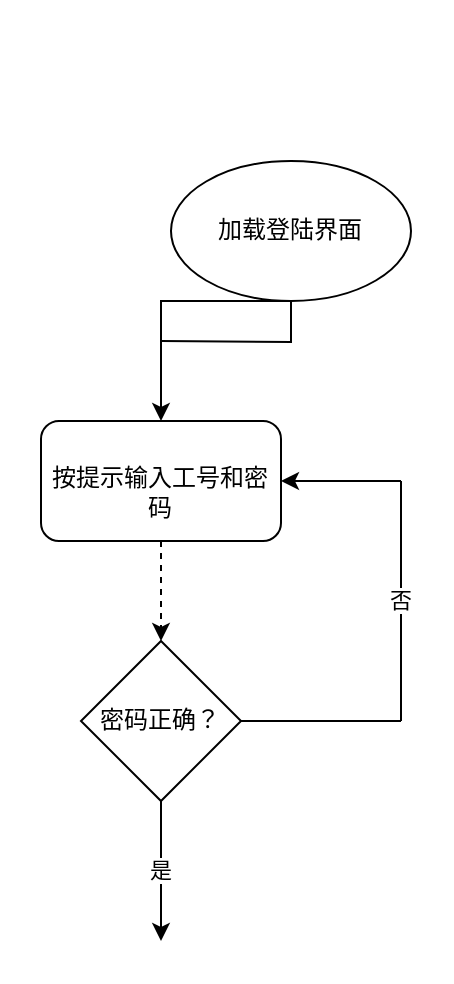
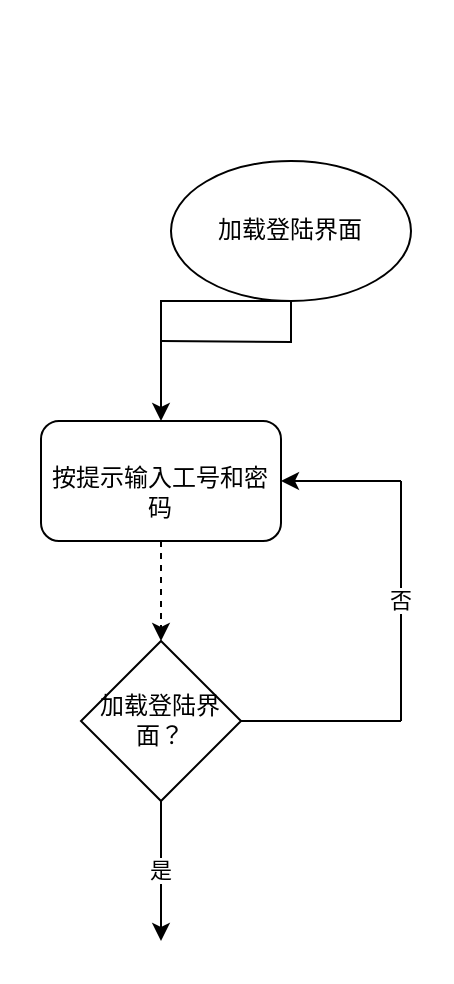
(161, 721) -> (161, 721)
